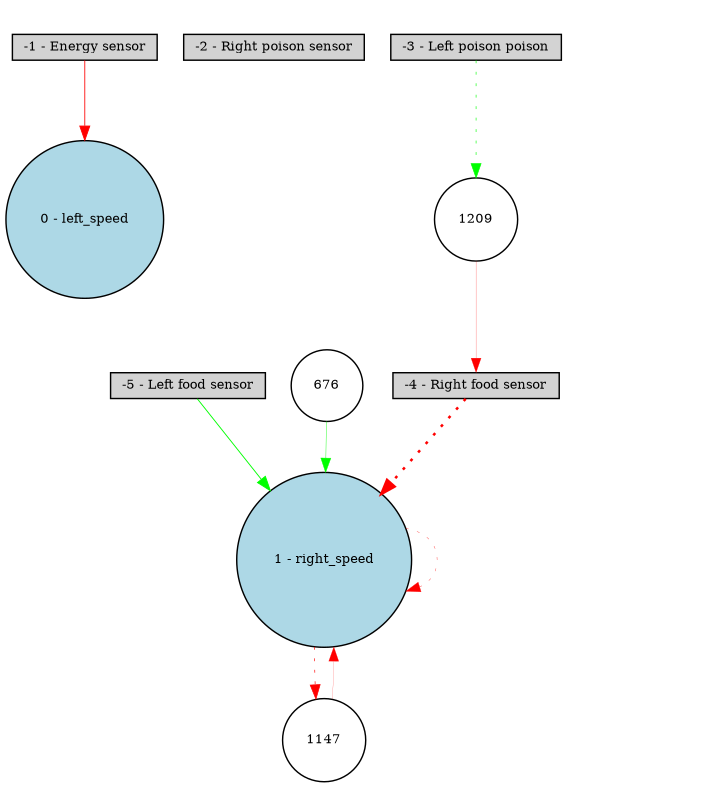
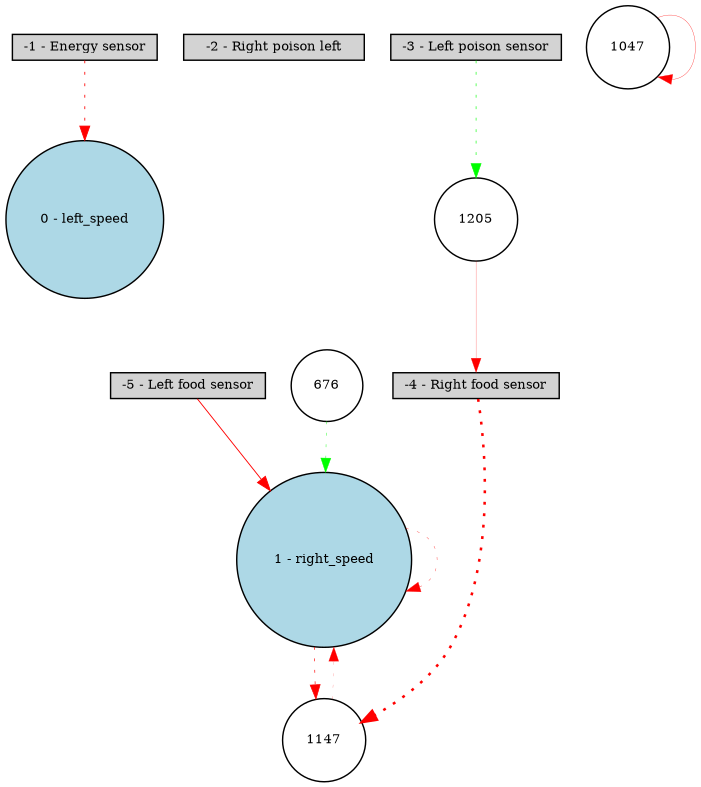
(274, 47) -> (274, 47)
(476, 47) -> (476, 47)
none -> (628, 47)
(85, 93) -> (85, 93)
(476, 219) -> (476, 220)
(229, 439) -> (229, 439)
(326, 440) -> (326, 440)
(428, 441) -> (476, 576)
(333, 680) -> (333, 680)
